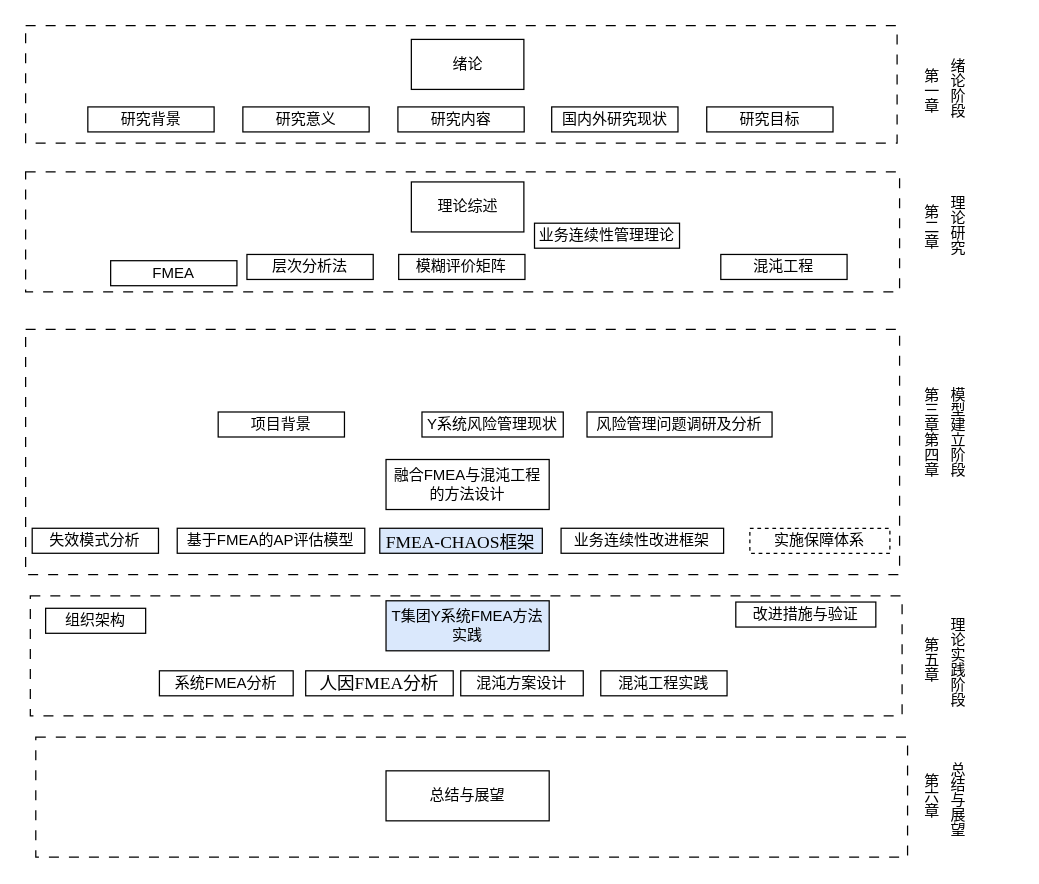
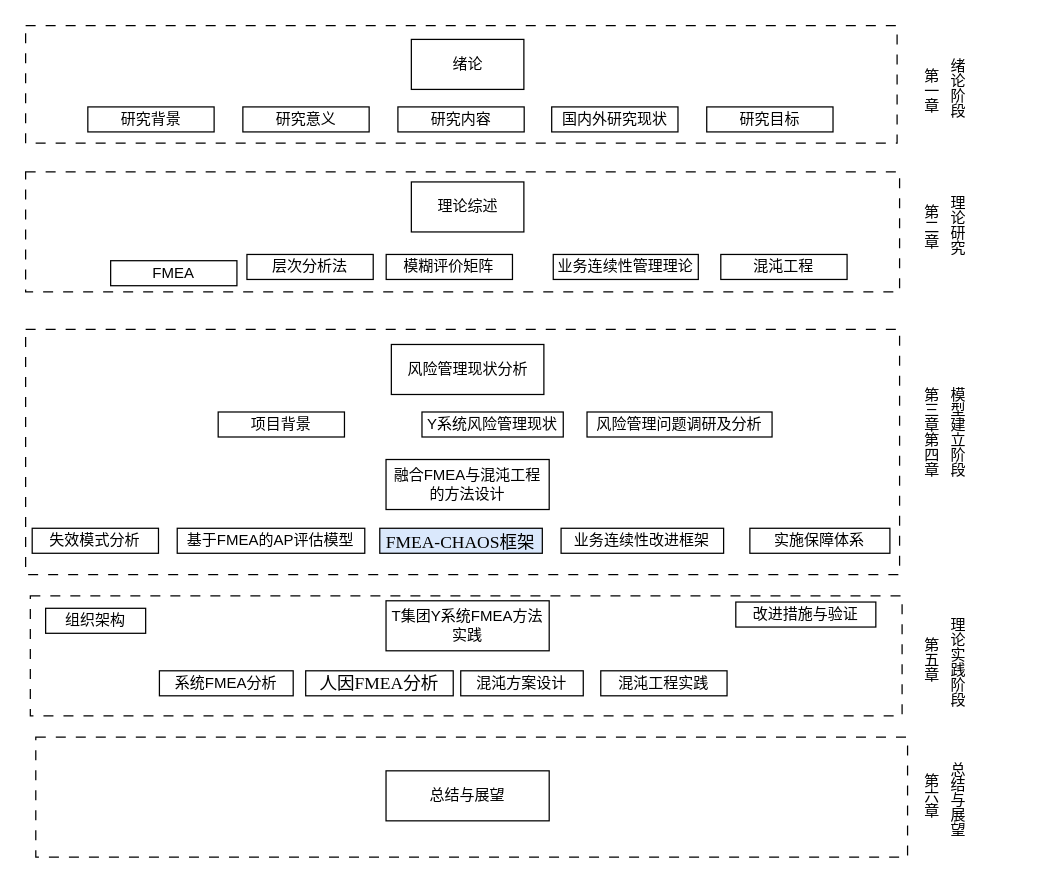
(607, 236) -> (626, 267)
(462, 267) -> (449, 267)
none -> (468, 369)
(820, 541) -> (820, 541)
(468, 626) -> (468, 626)
